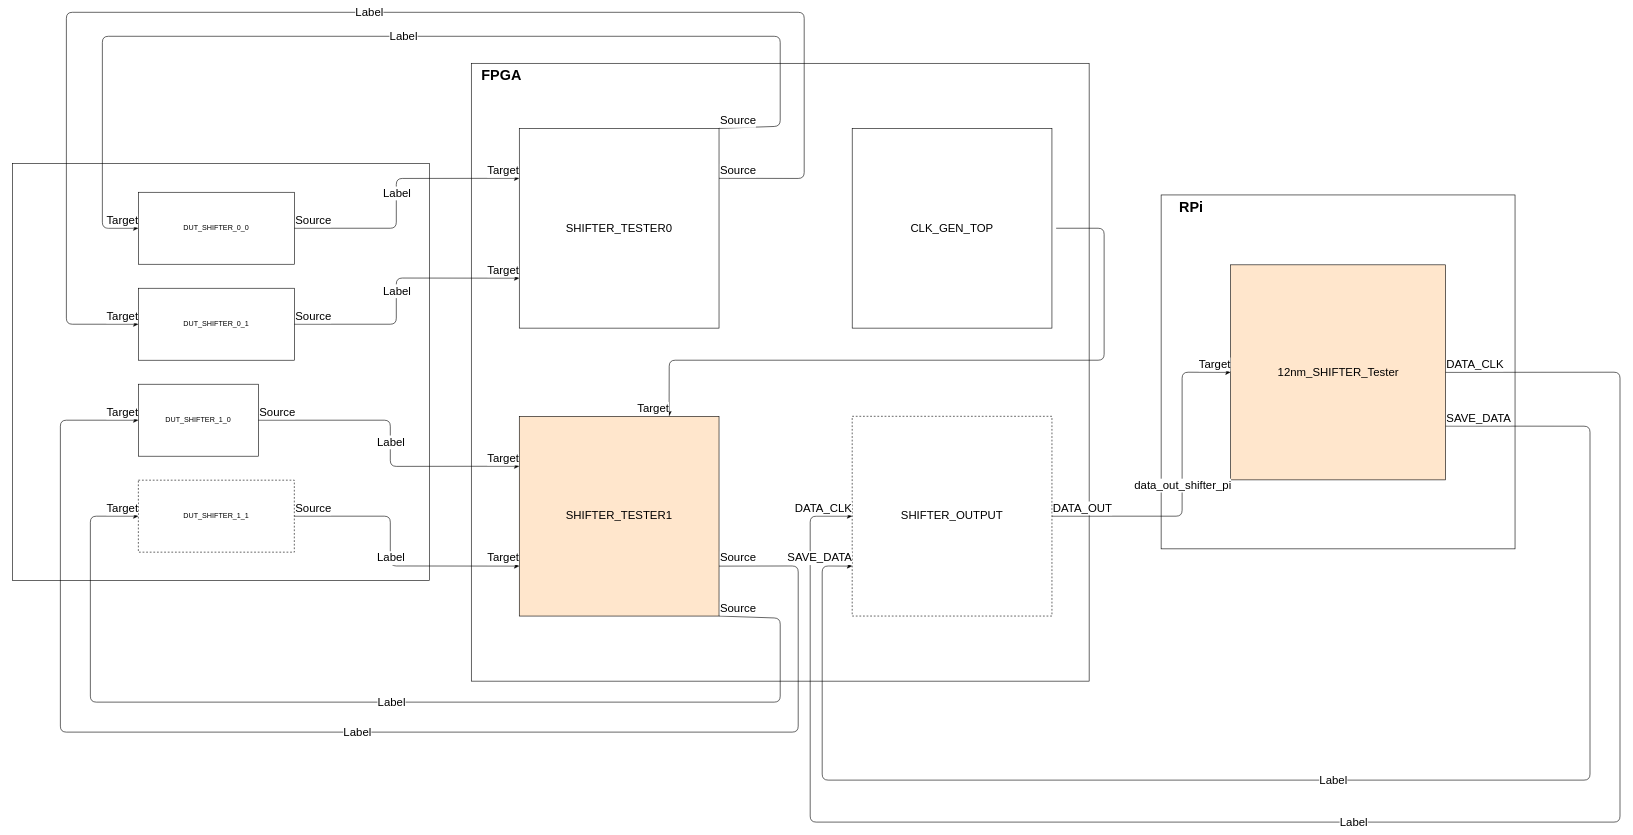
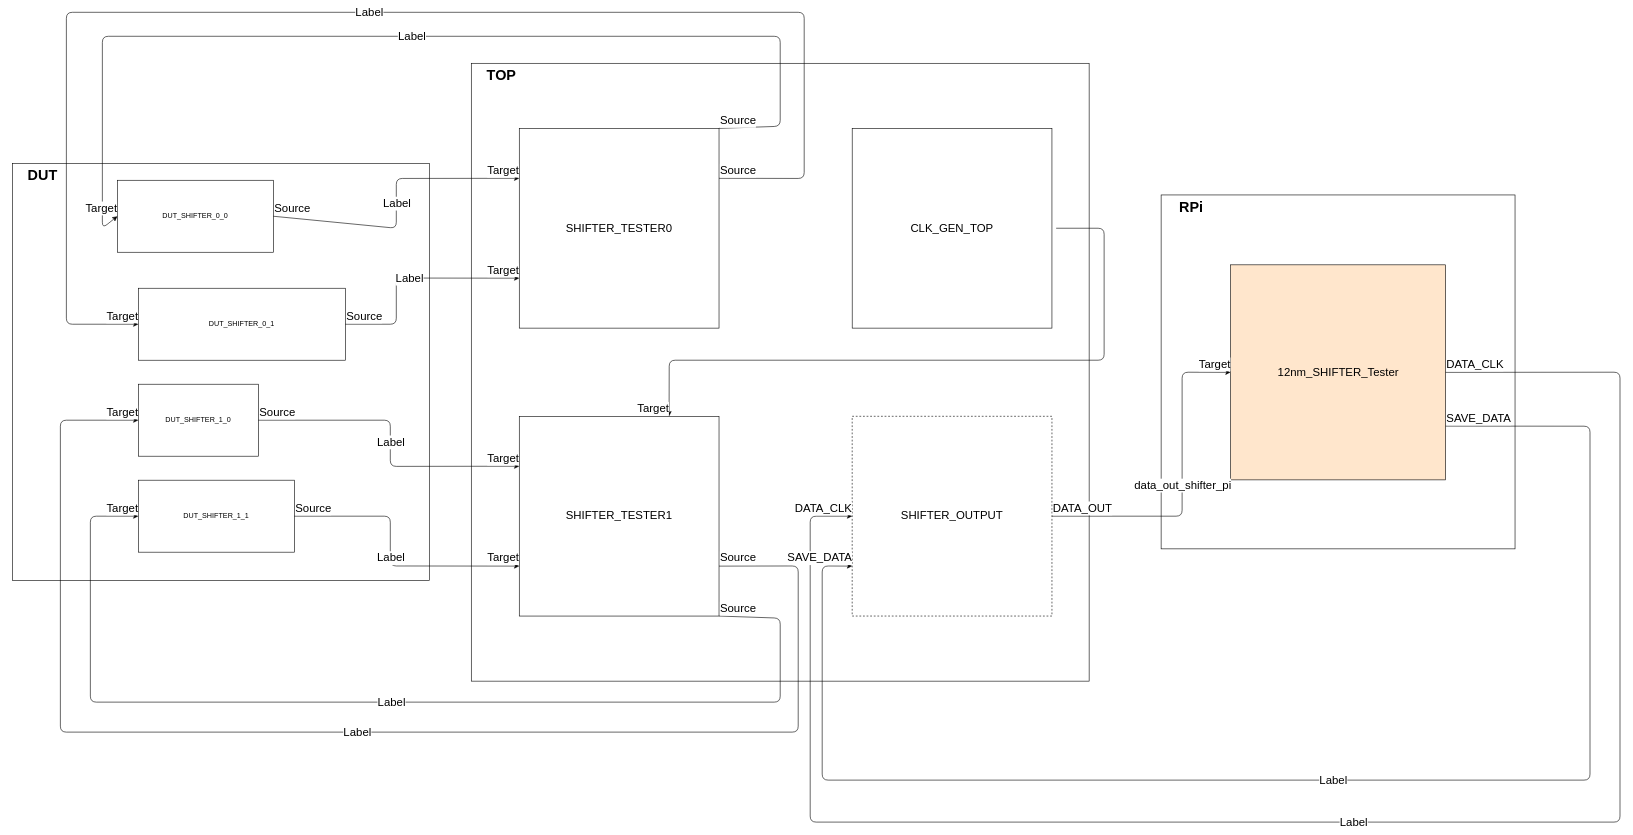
(502, 75) -> (502, 75)
none -> (42, 176)
(216, 228) -> (195, 216)
(216, 324) -> (242, 324)
(216, 516) -> (216, 516)
(619, 516) -> (619, 516)
